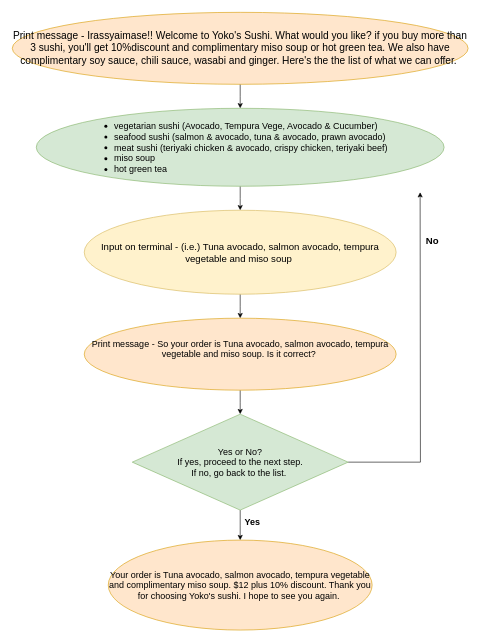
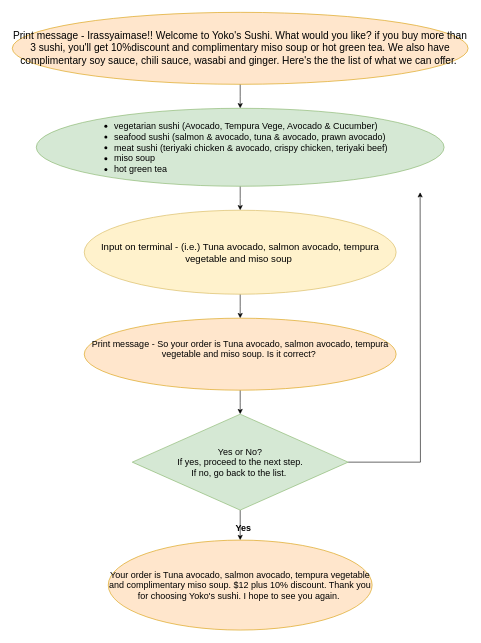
(432, 240) -> none
(252, 522) -> (243, 528)
